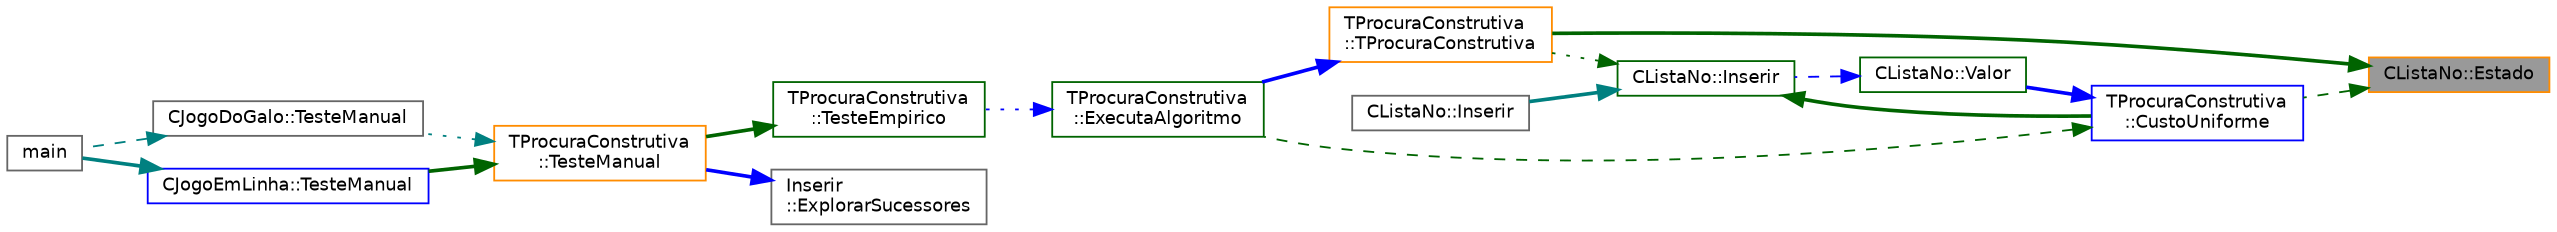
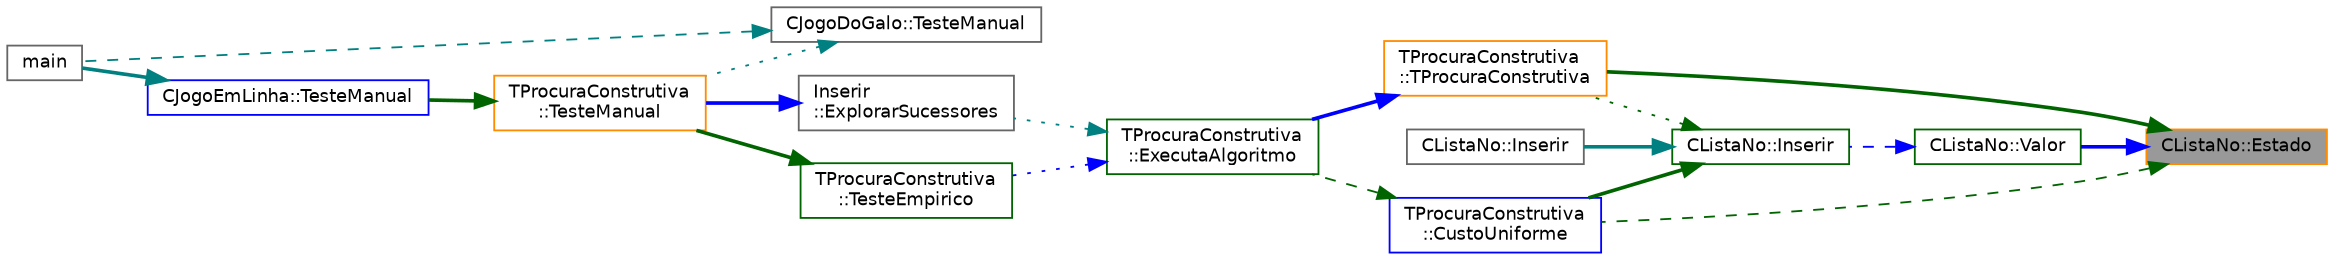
(2050, 91) -> (2104, 147)
none -> (1051, 124)
(449, 136) -> (763, 61)
